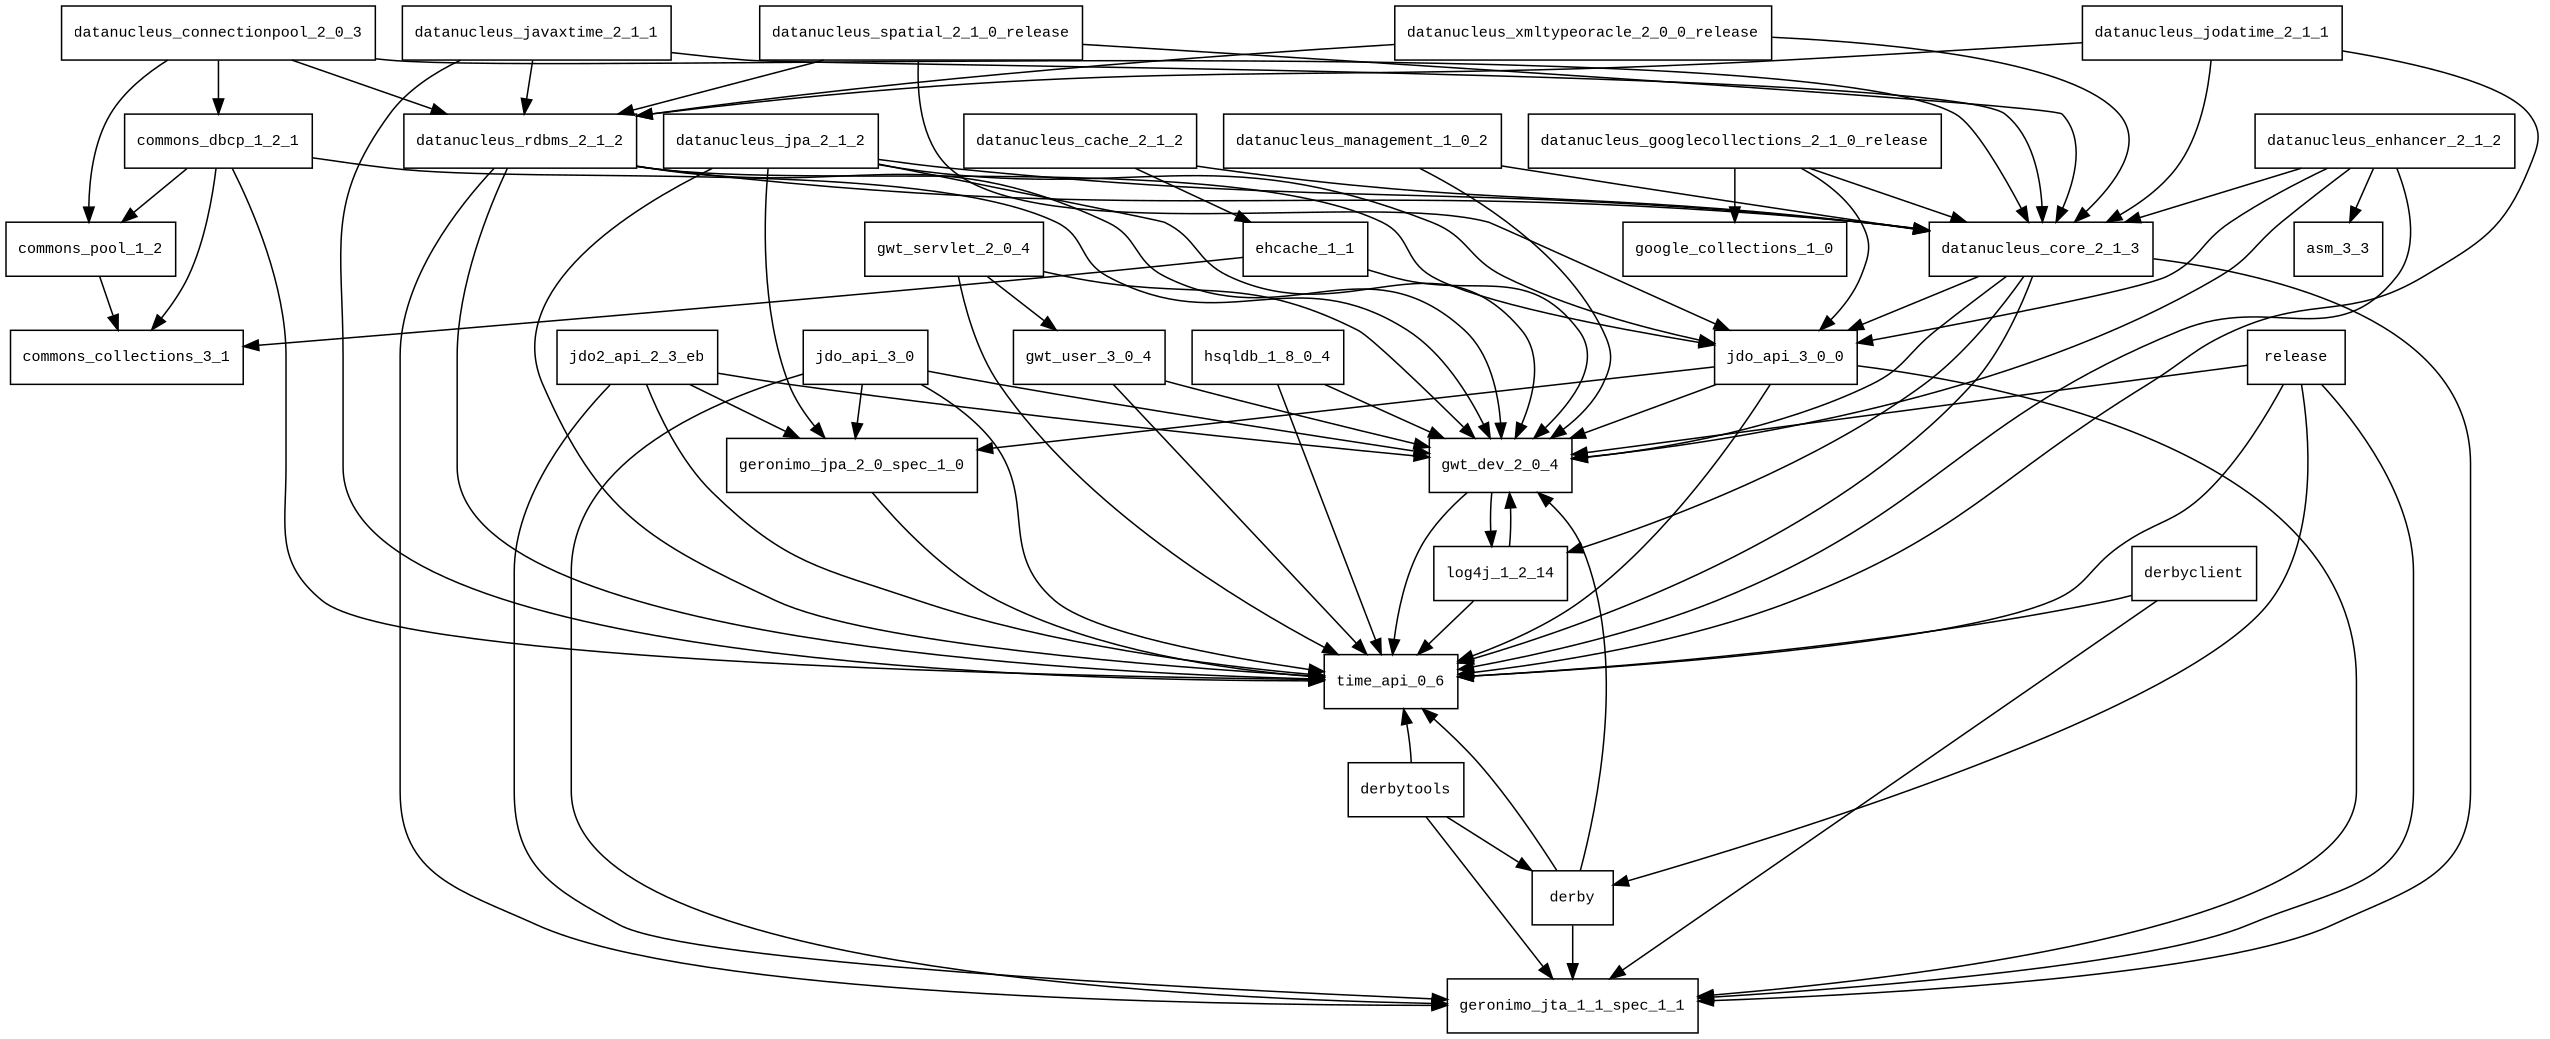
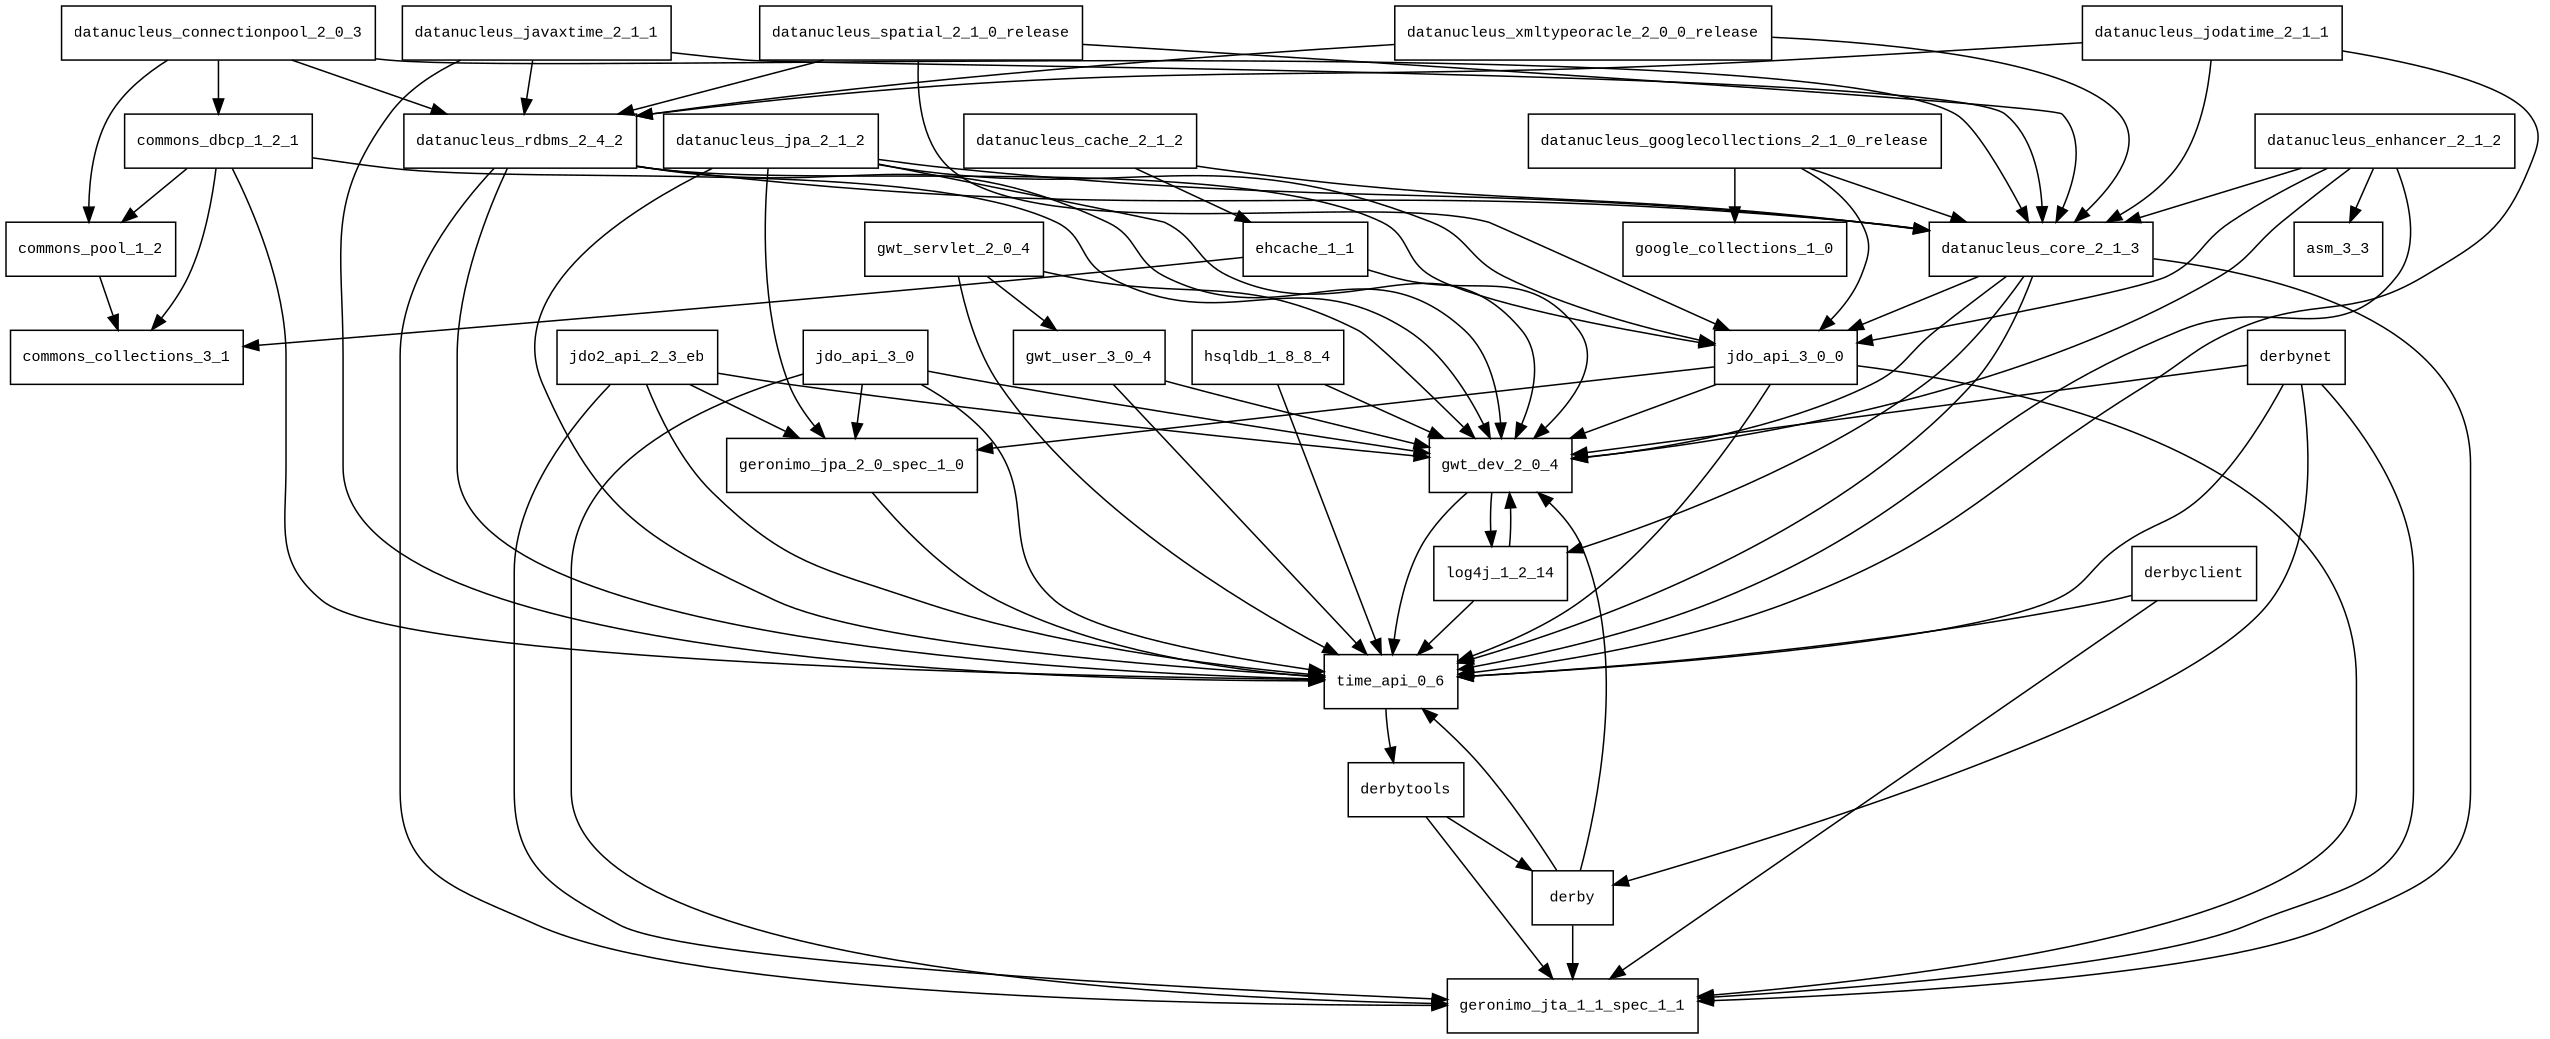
(520, 141) -> (520, 141)
(1363, 141) -> none
(1268, 357) -> (1268, 357)
(2296, 357) -> (2296, 357)
(1410, 743) -> (1387, 728)
